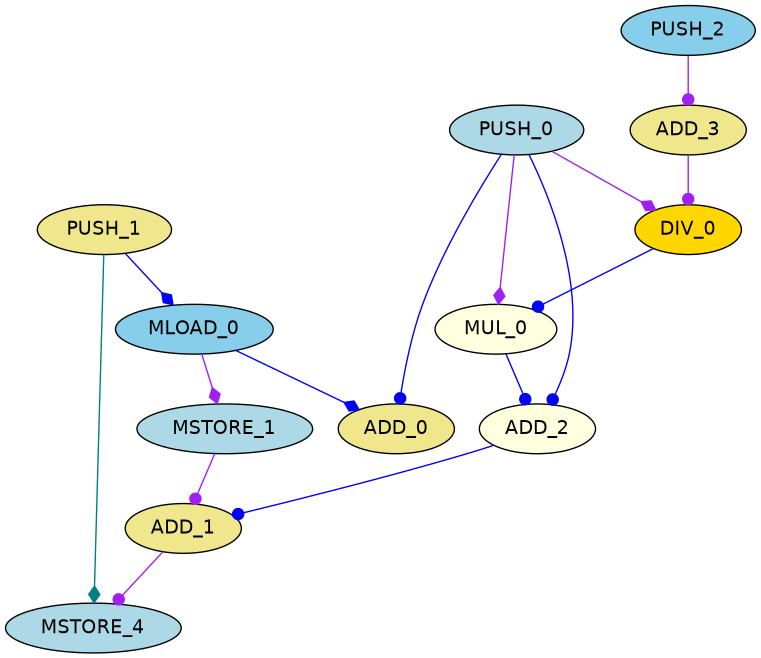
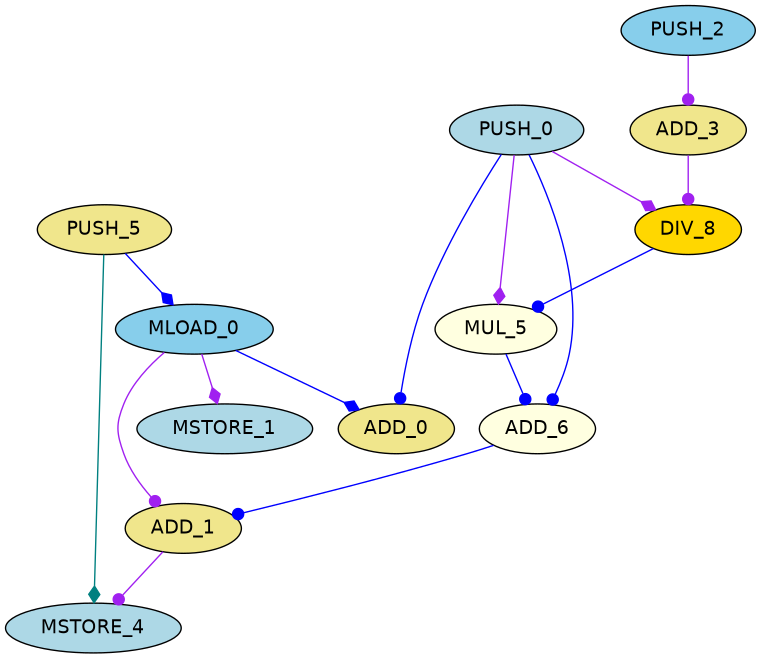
(104, 230) -> (104, 230)
(688, 230) -> (688, 230)
(496, 329) -> (496, 329)
(537, 429) -> (537, 429)
(206, 473) -> (119, 421)
